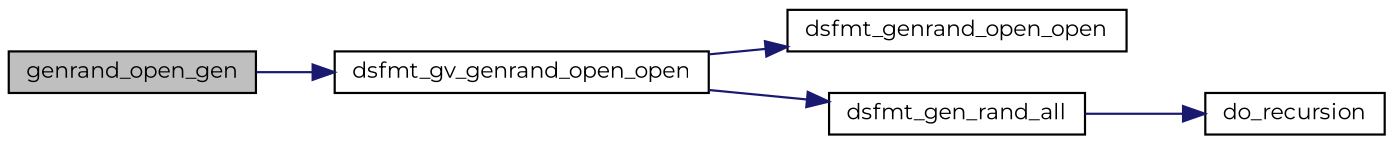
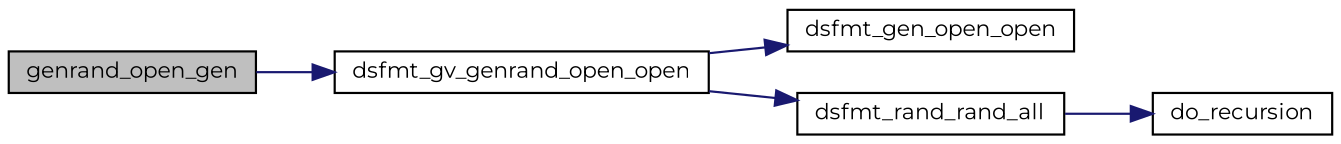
(957, 31) -> (931, 31)
(957, 114) -> (931, 114)
